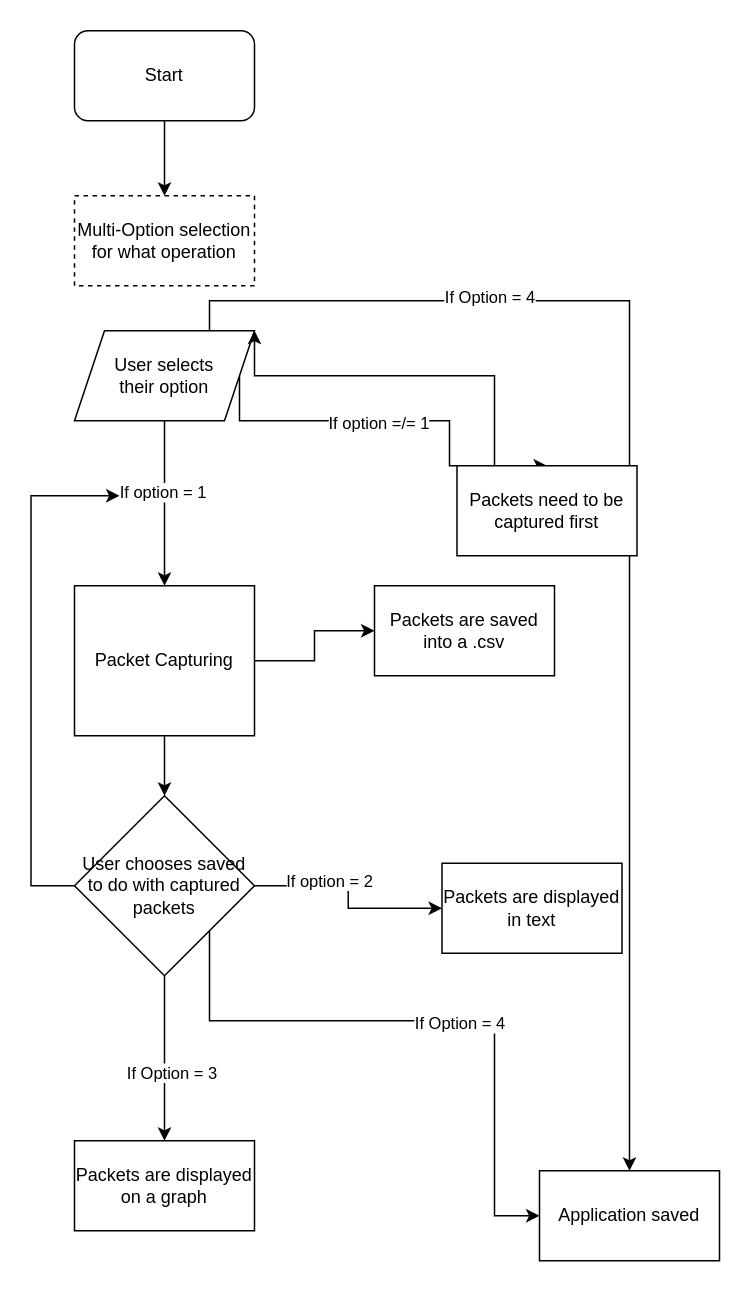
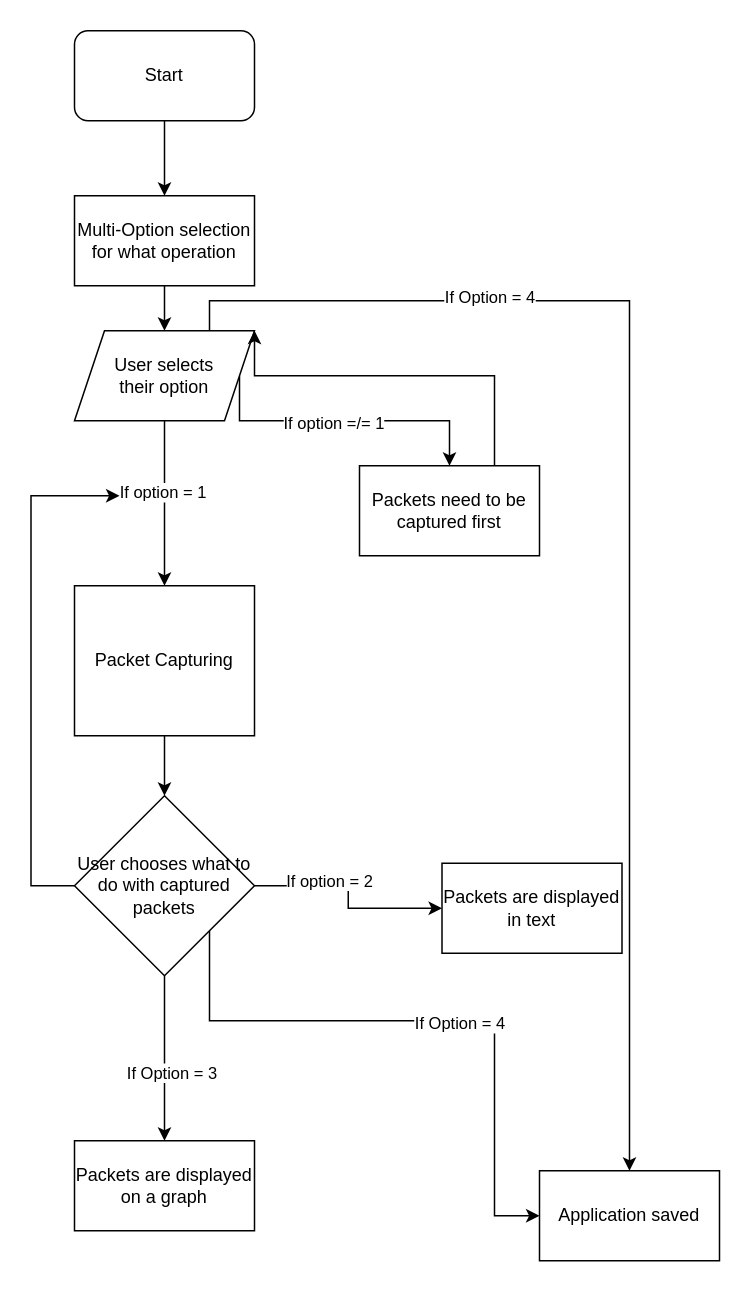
(164, 241) -> (164, 241)
none -> (164, 314)
(547, 511) -> (449, 511)
(464, 631) -> none
(314, 651) -> none
(164, 886) -> (164, 886)
